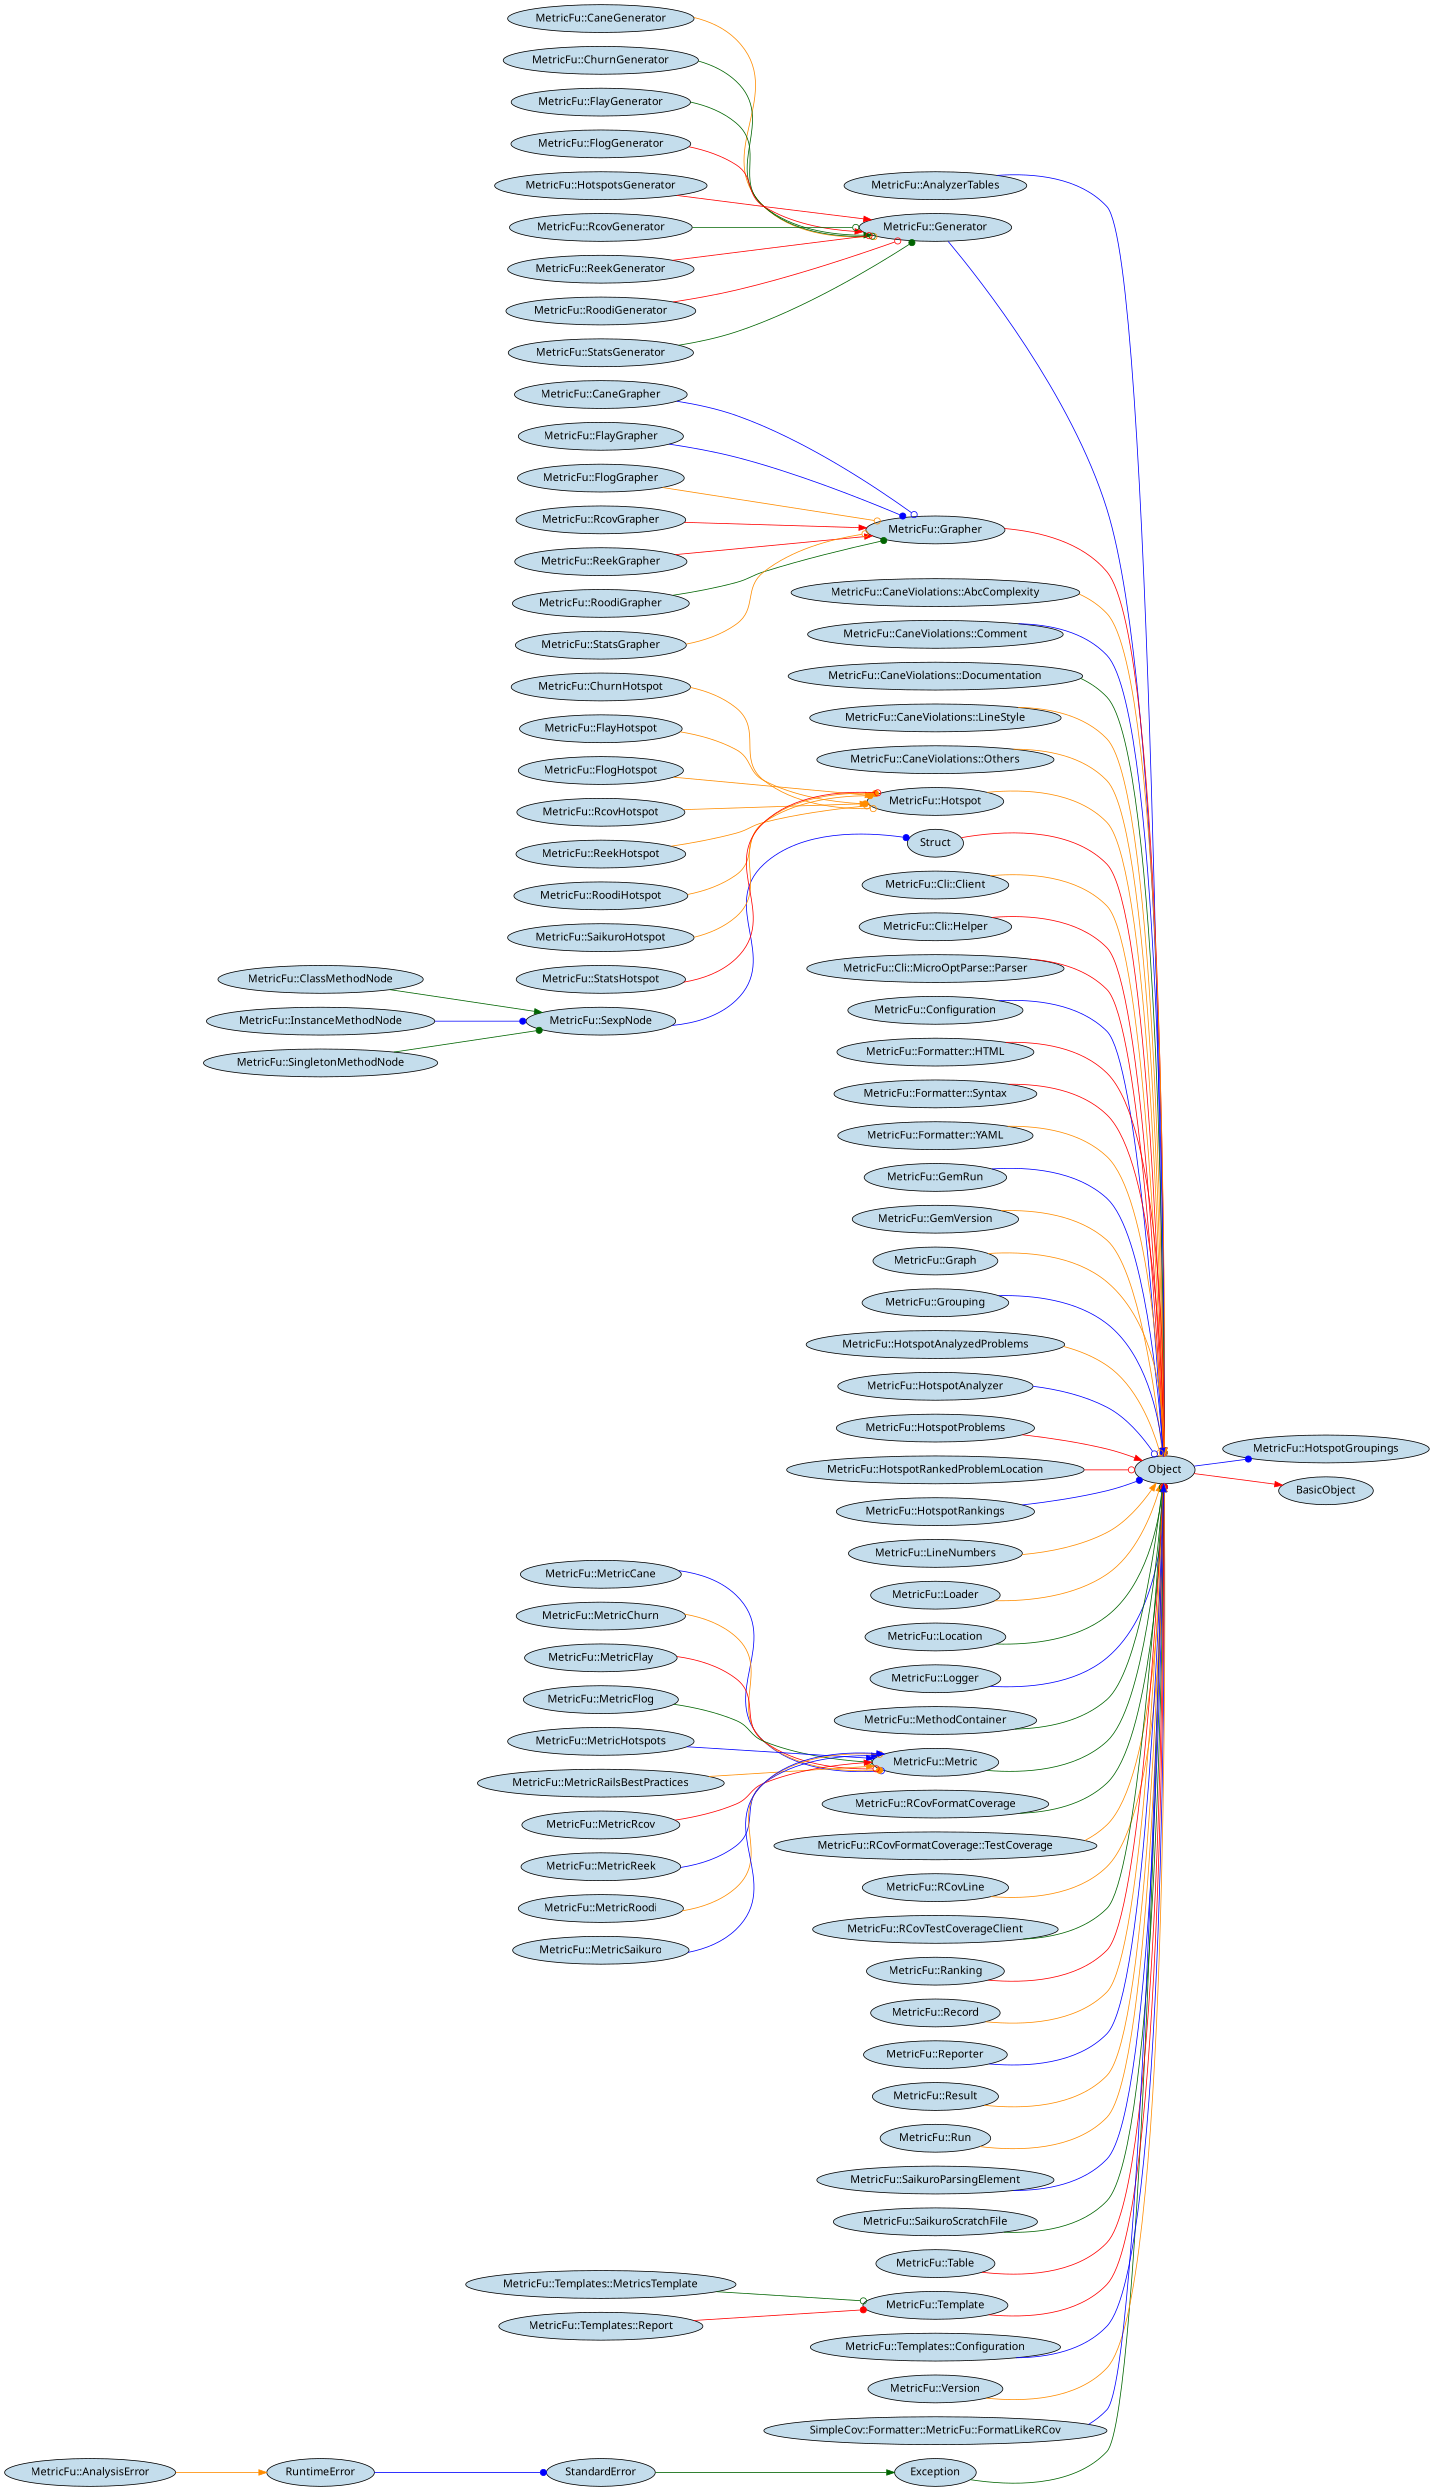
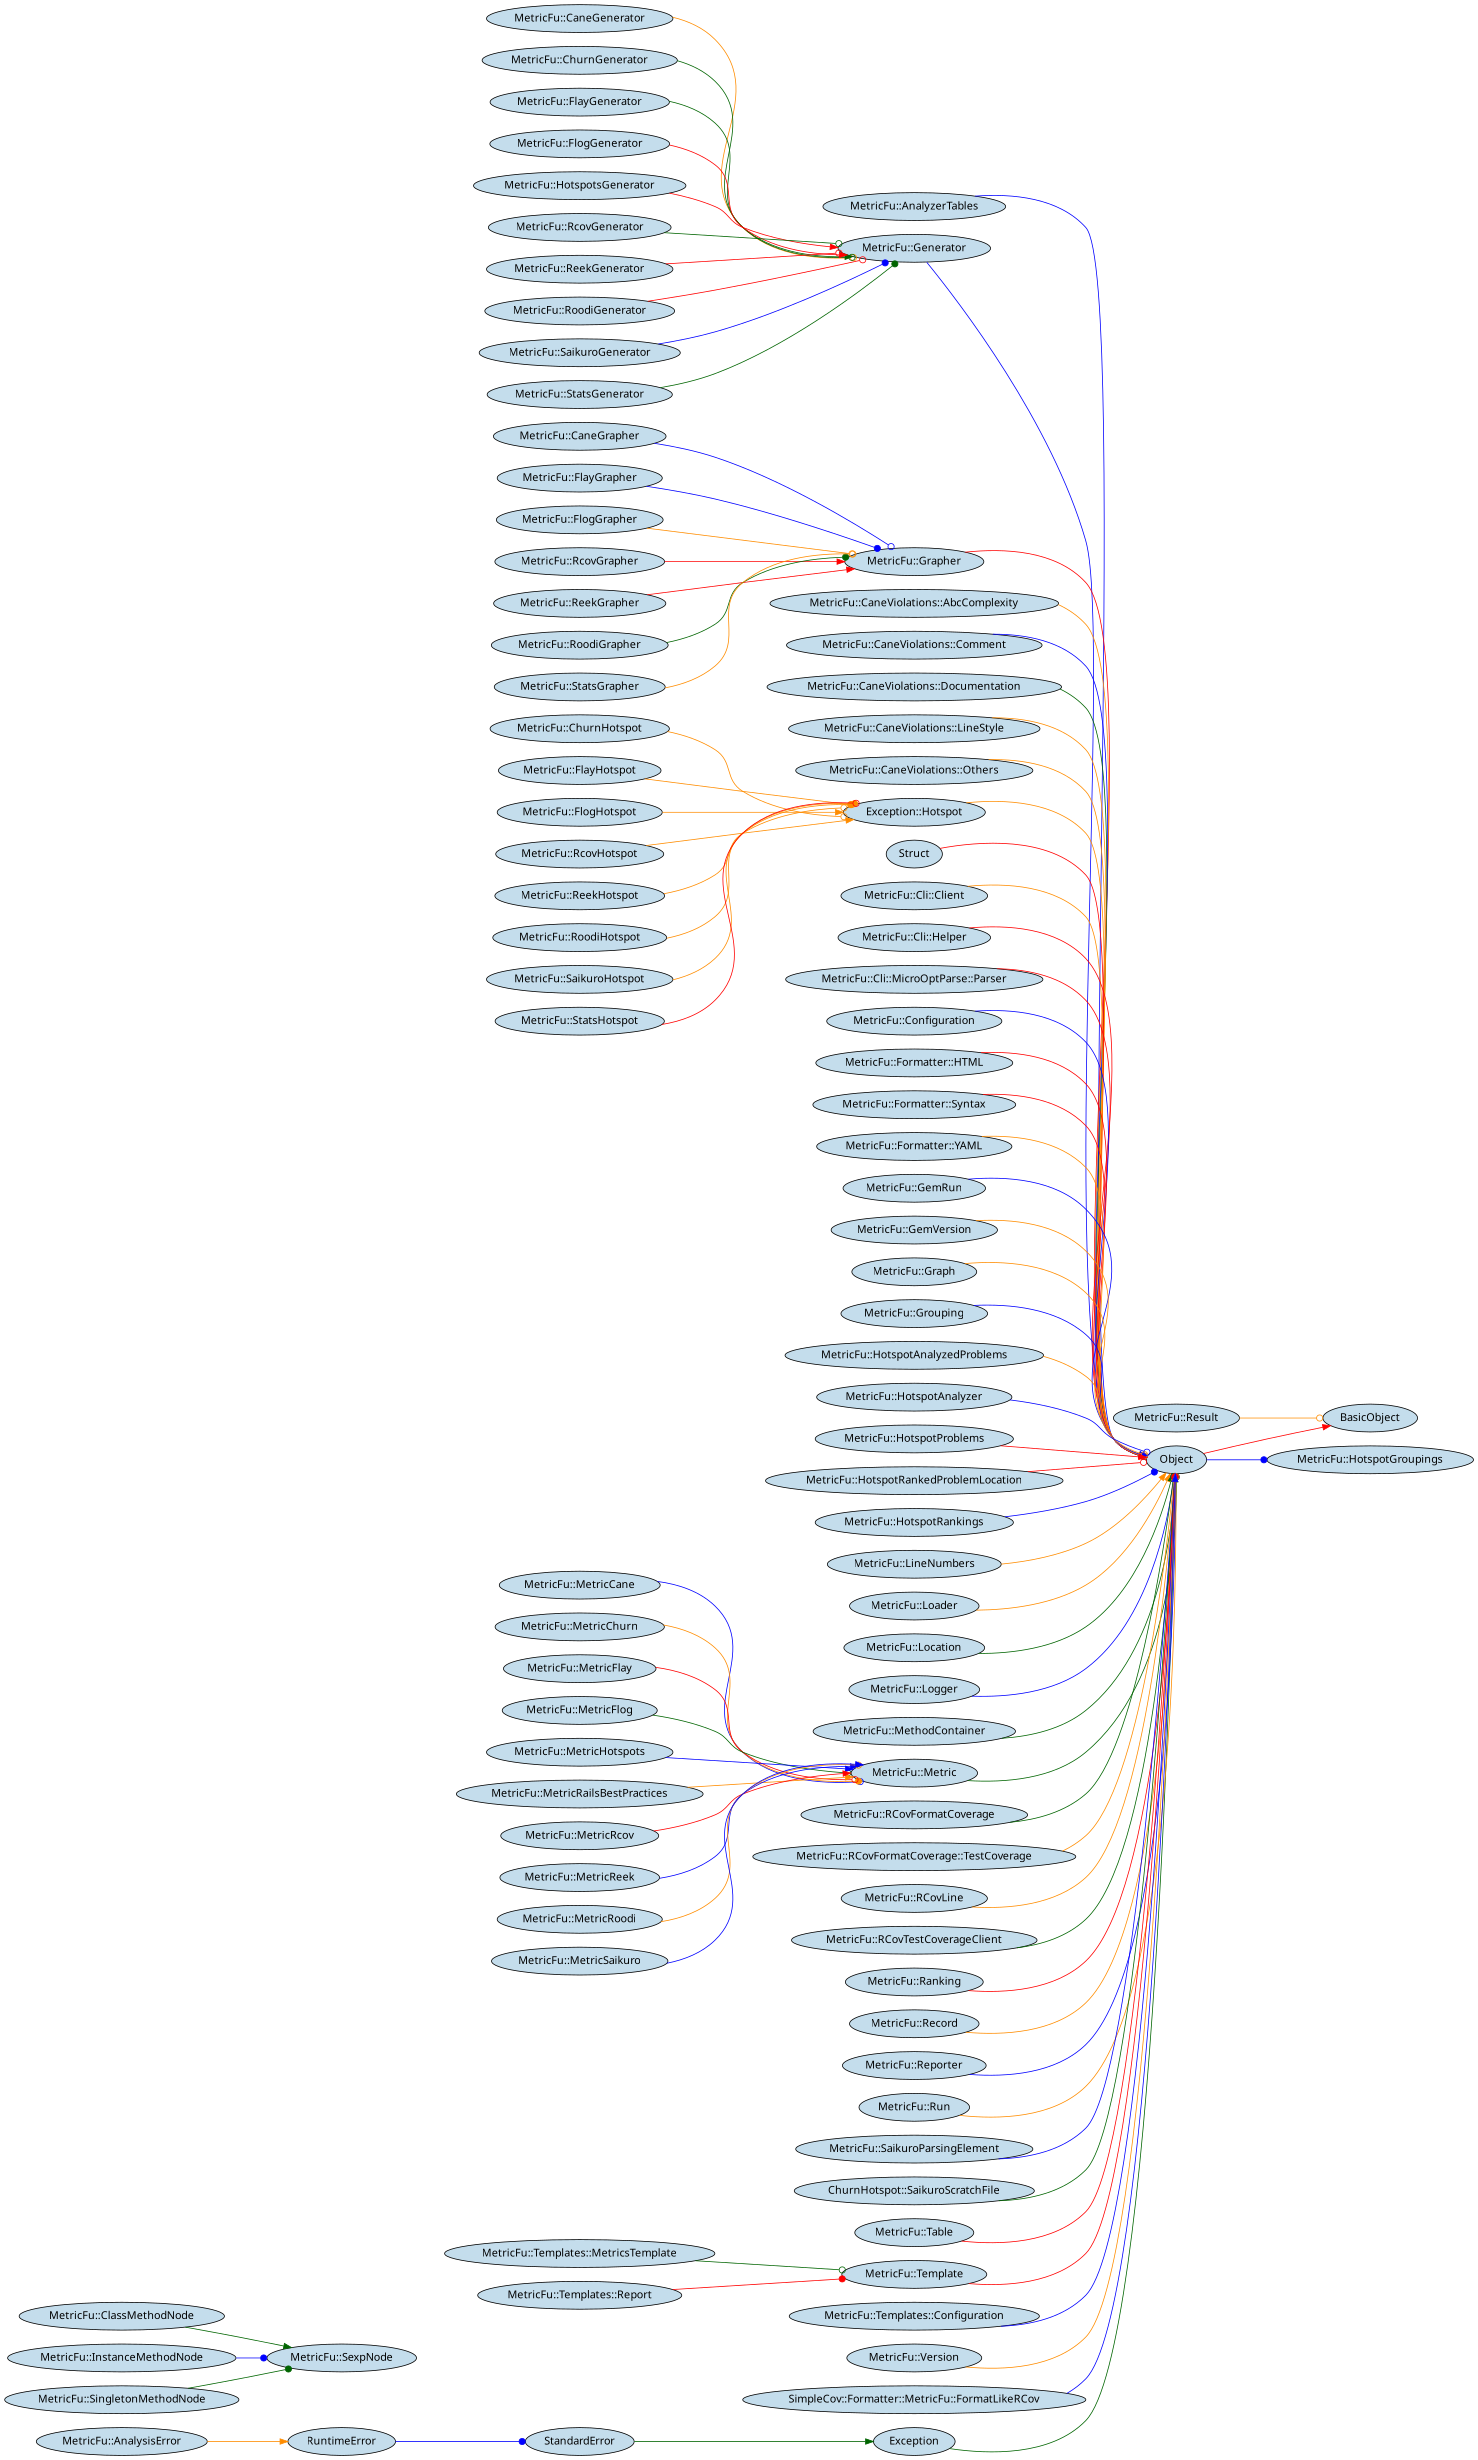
none -> (580, 353)
(935, 801) -> (914, 812)
(747, 912) -> none
(1138, 1940) -> (1278, 1418)
(935, 2222) -> (914, 2191)
